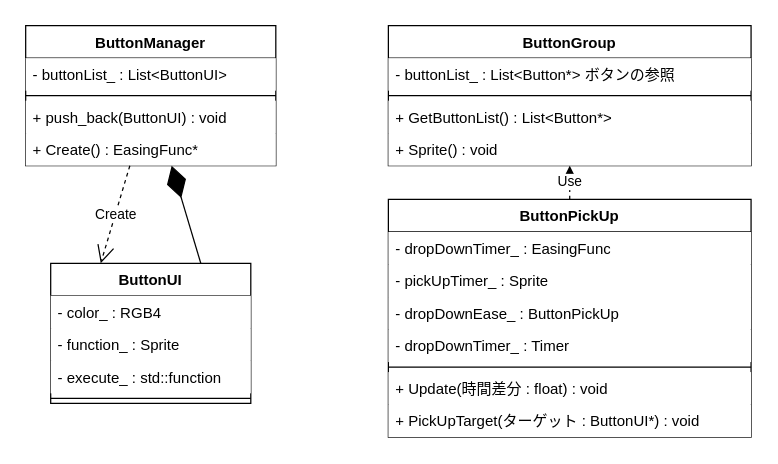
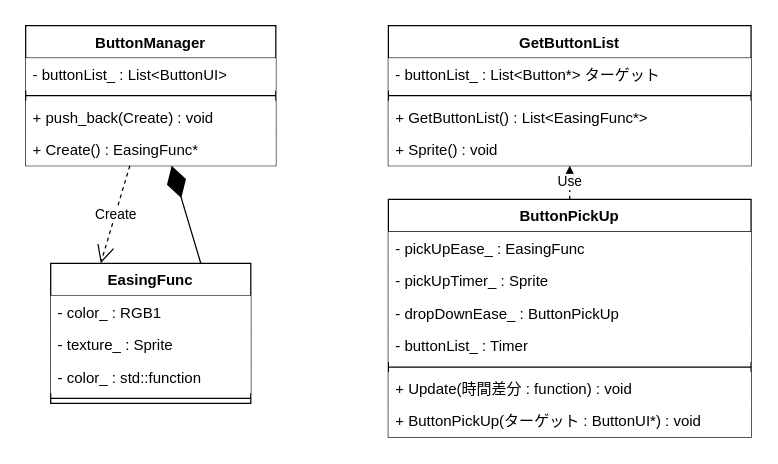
(569, 43) -> (569, 43)
(553, 76) -> (545, 76)
(141, 118) -> (133, 118)
(523, 118) -> (537, 118)
(506, 250) -> (493, 250)
(151, 281) -> (151, 281)
(111, 313) -> (111, 313)
(130, 346) -> (128, 346)
(485, 347) -> (472, 347)
(152, 387) -> (143, 378)
(513, 390) -> (526, 390)
(563, 422) -> (563, 422)
